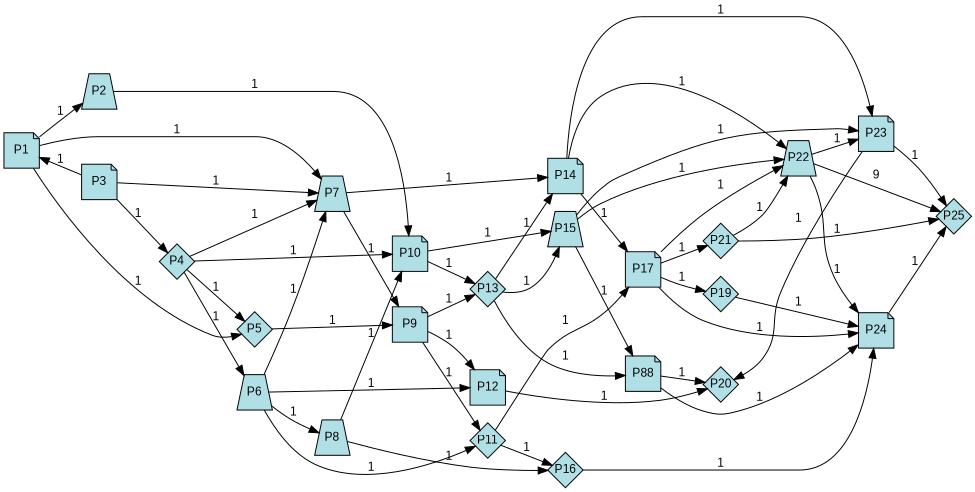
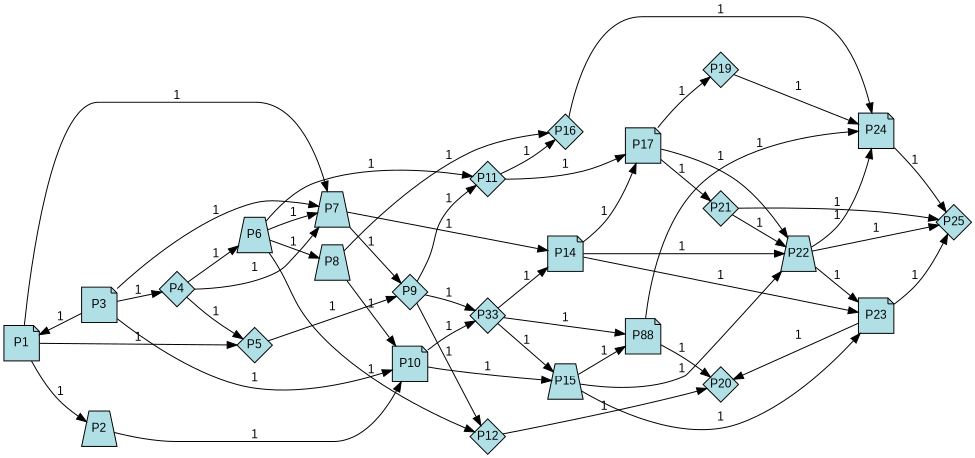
(876, 176) -> (876, 229)
(288, 258) -> (242, 385)
(488, 289) -> (488, 316)
(410, 324) -> (410, 292)
(747, 332) -> none
(488, 387) -> (488, 437)
